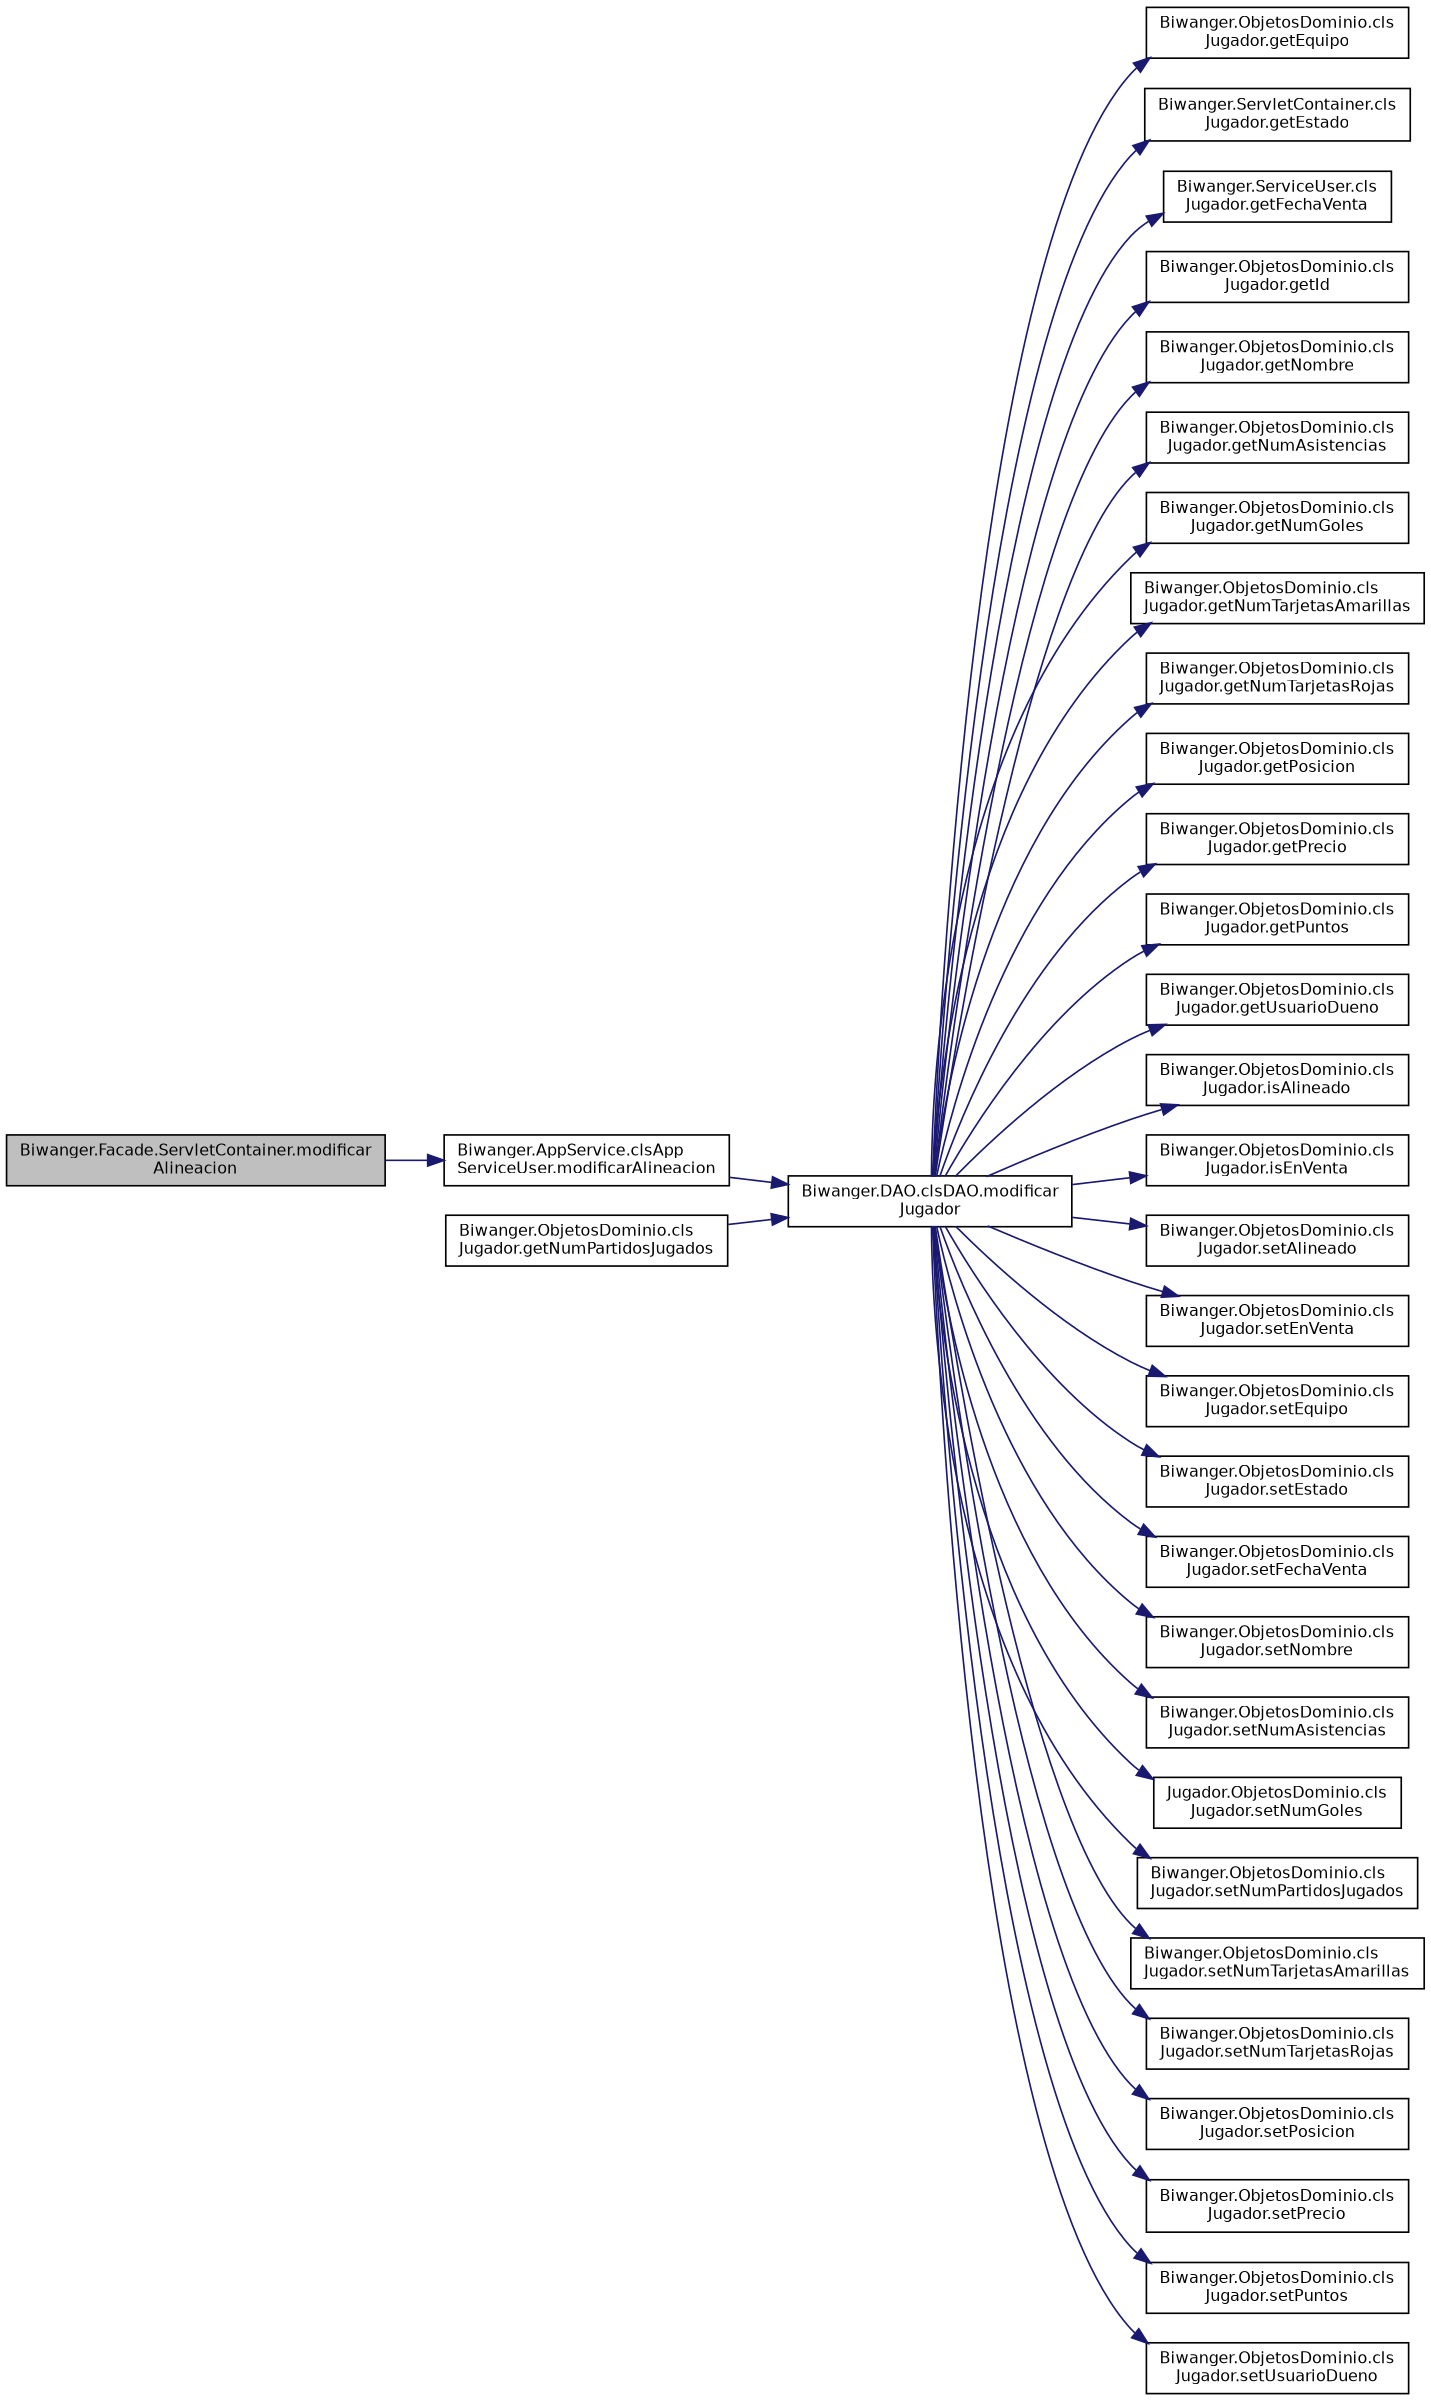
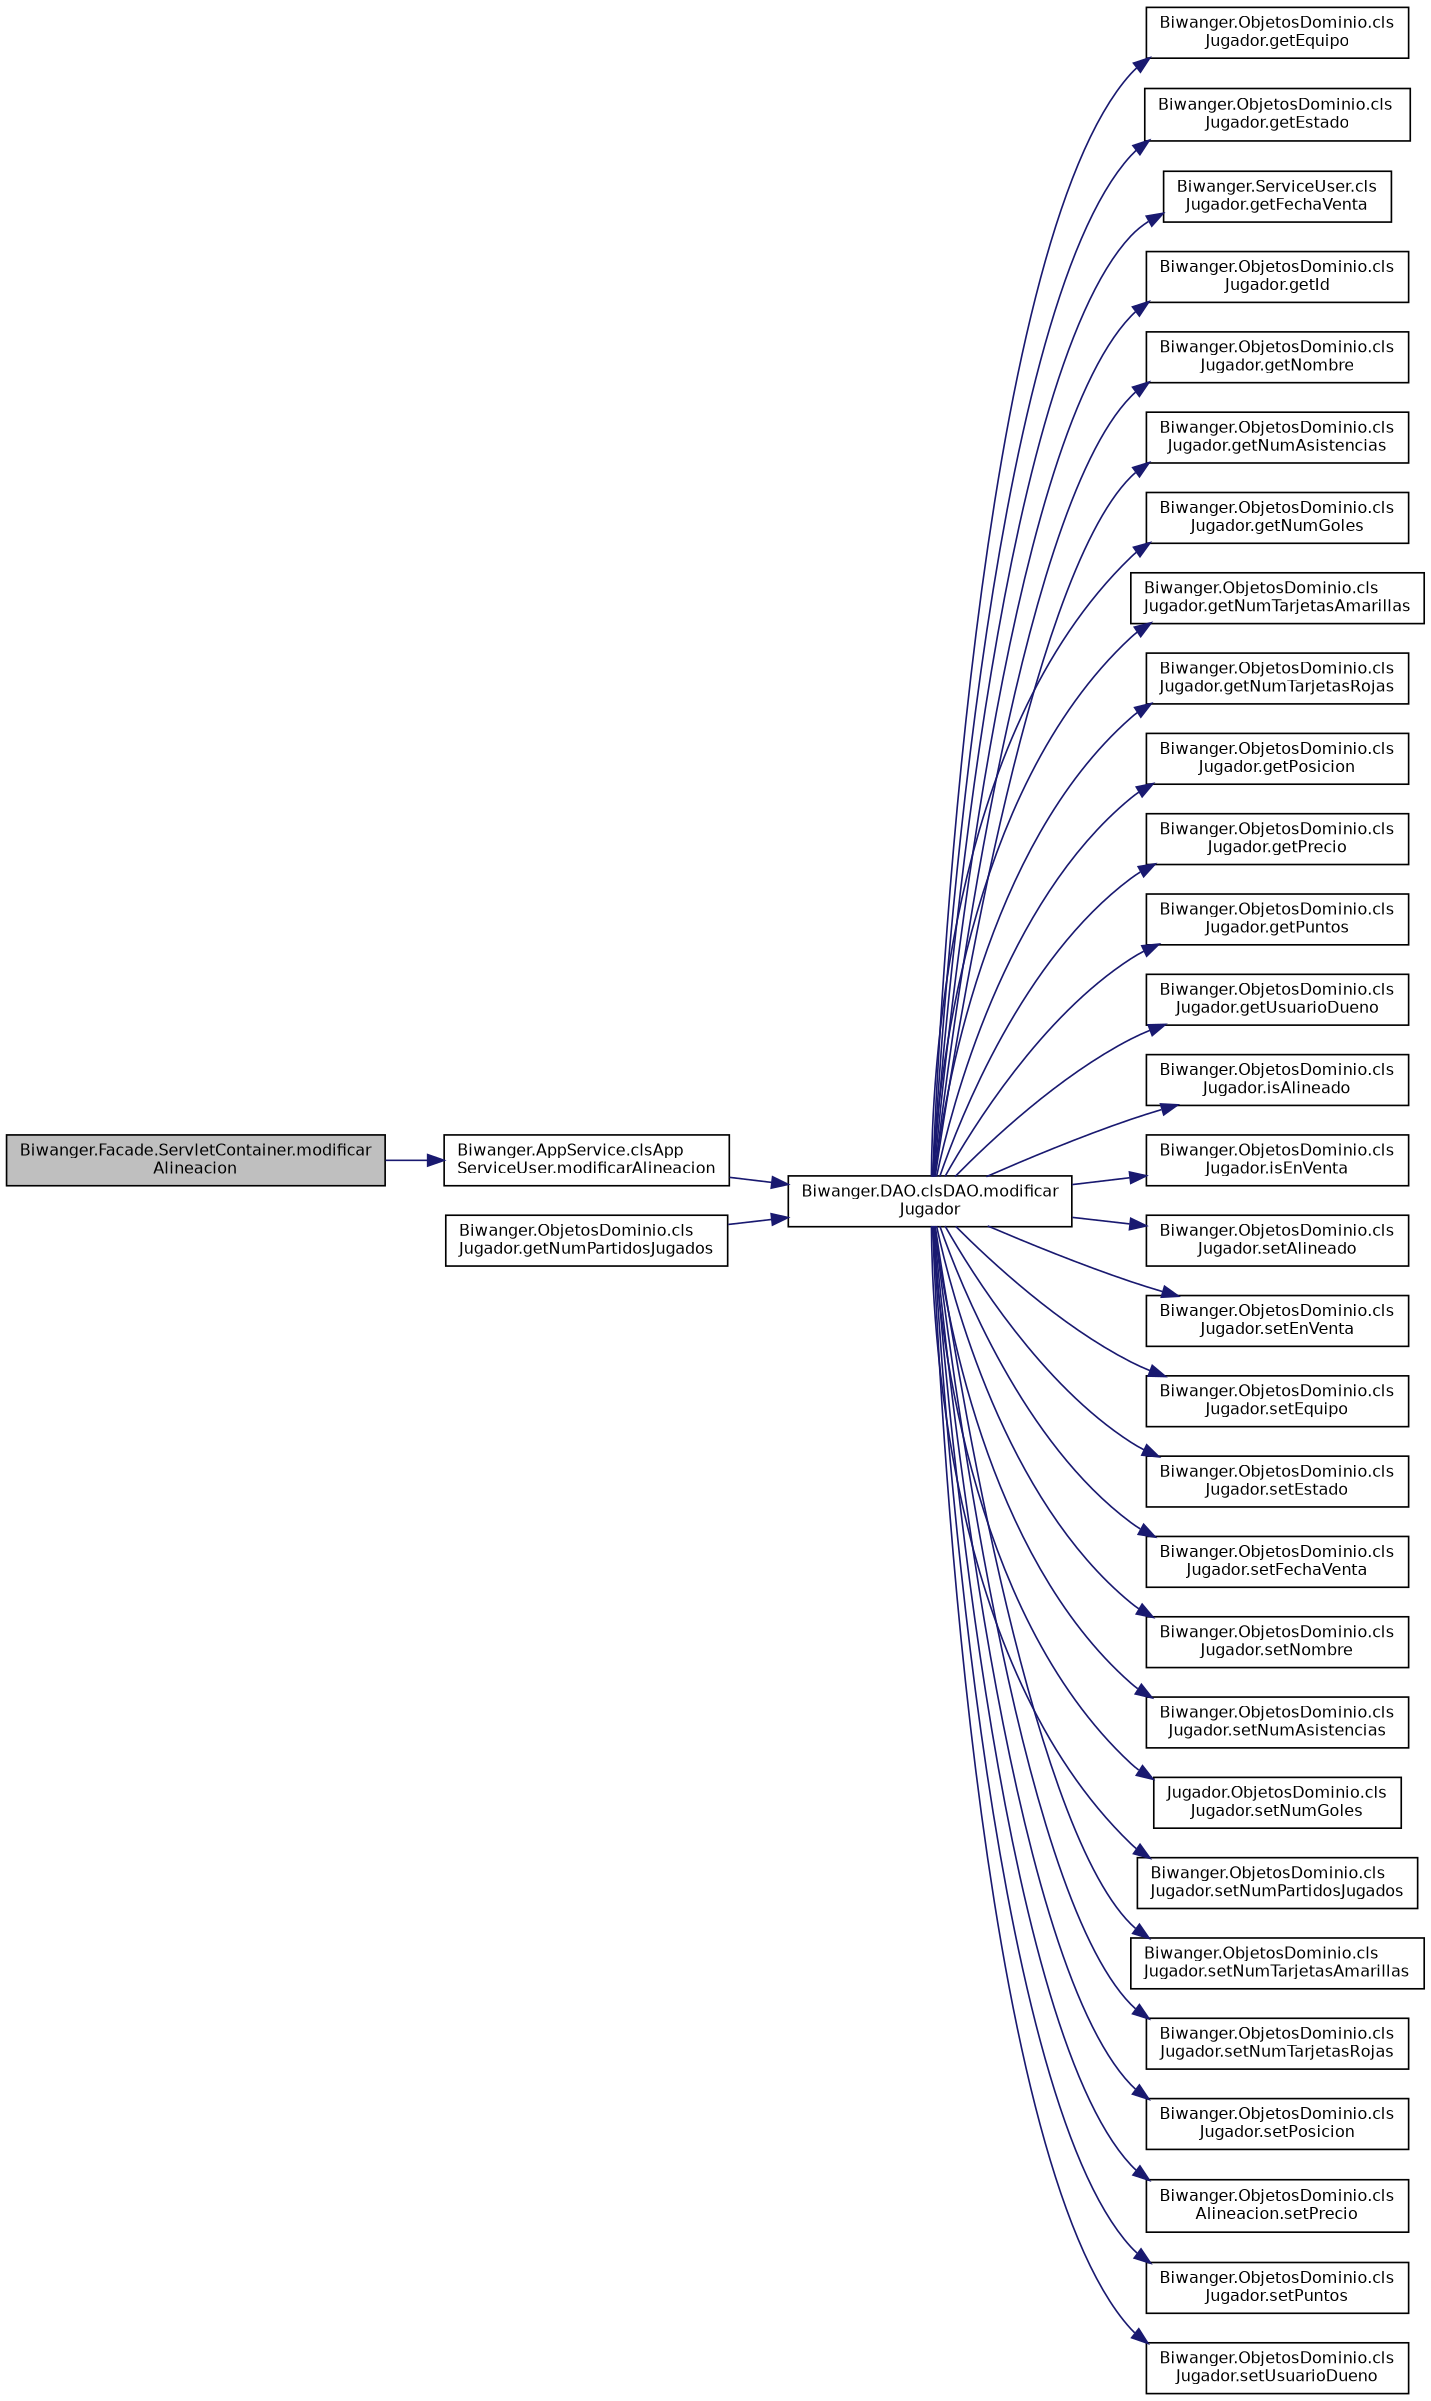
(1278, 115) -> (1278, 115)
(1278, 2206) -> (1278, 2206)
